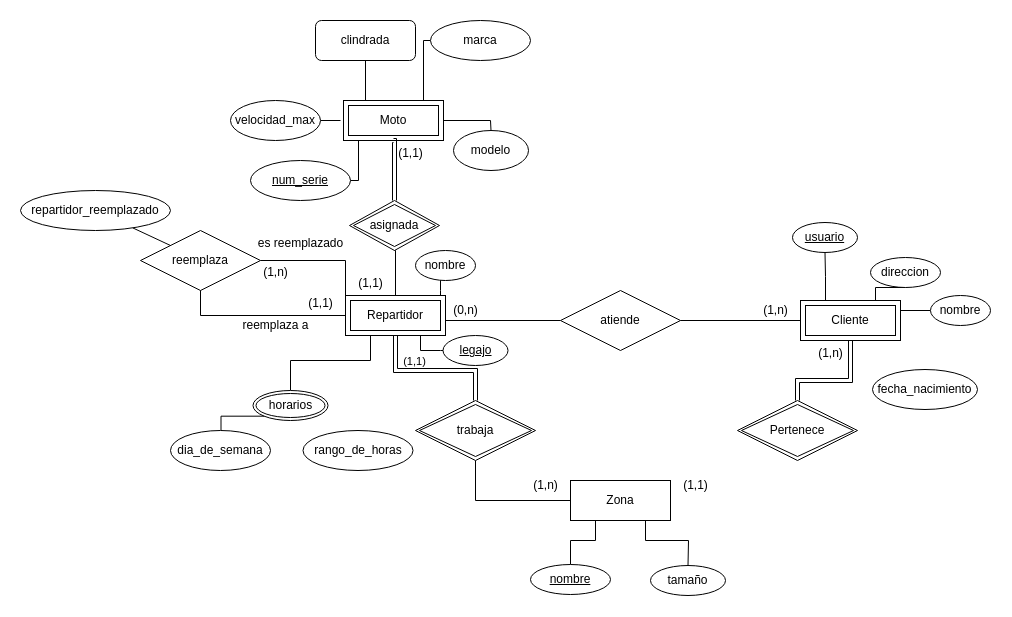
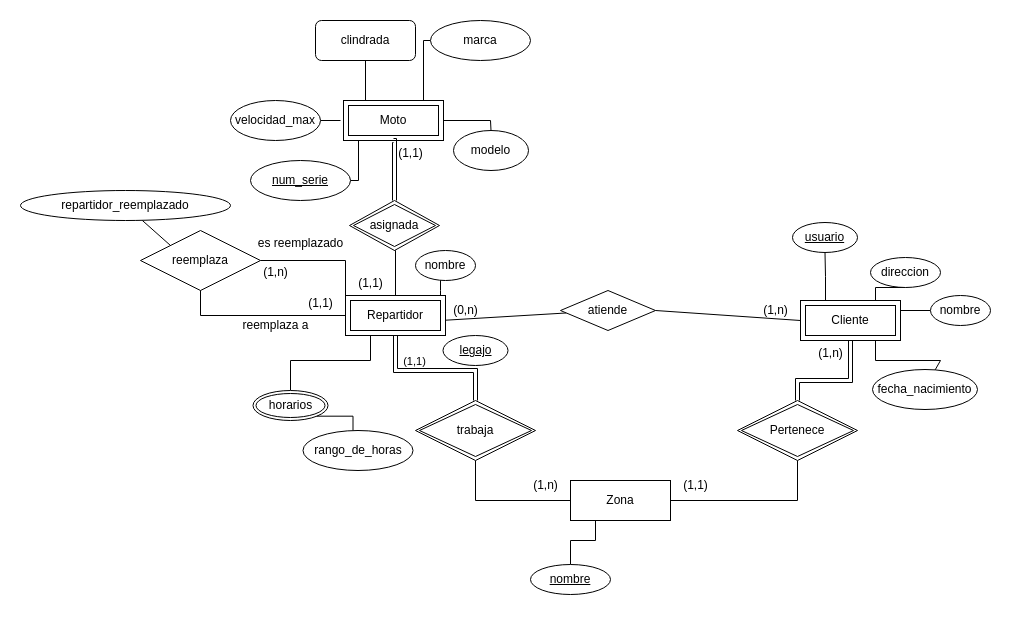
(96, 211) -> (126, 206)
(621, 321) -> (608, 311)
(424, 351) -> none
none -> (903, 361)
(236, 416) -> none
none -> (342, 416)
(221, 451) -> none
none -> (754, 501)
(670, 541) -> none
(688, 581) -> none
